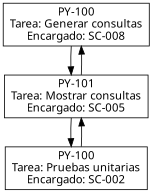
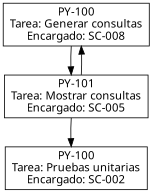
(82, 136) -> none
